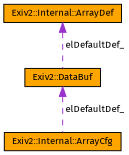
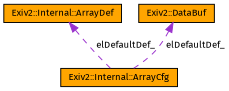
(63, 50) -> (92, 50)
